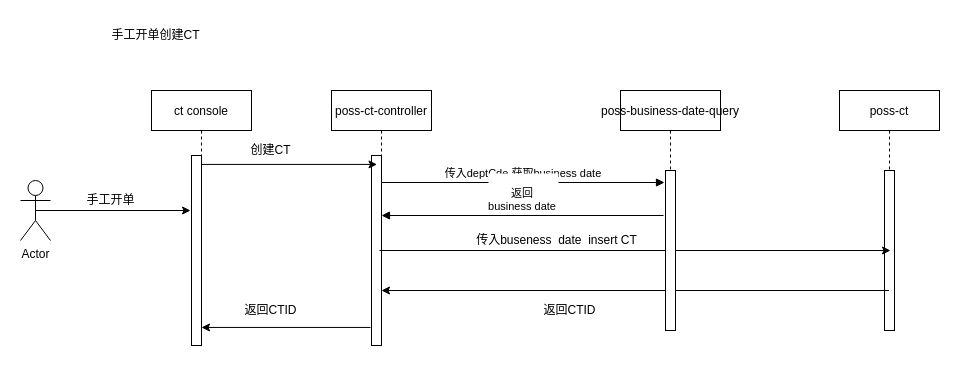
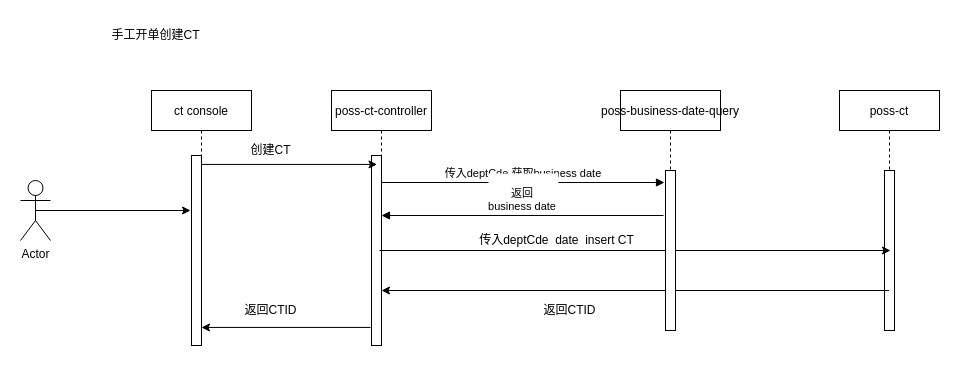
(111, 201) -> none
(557, 241) -> (557, 241)
